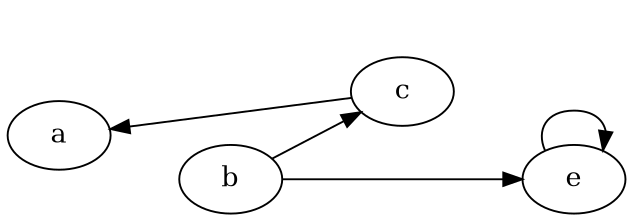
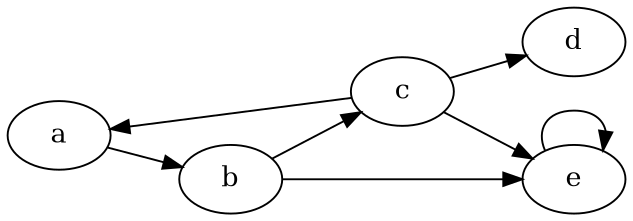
none -> (574, 42)
none -> (480, 131)
none -> (136, 155)
